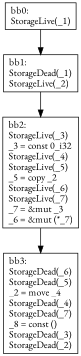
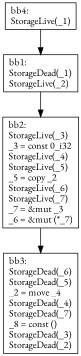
(41, 16) -> (41, 16)
